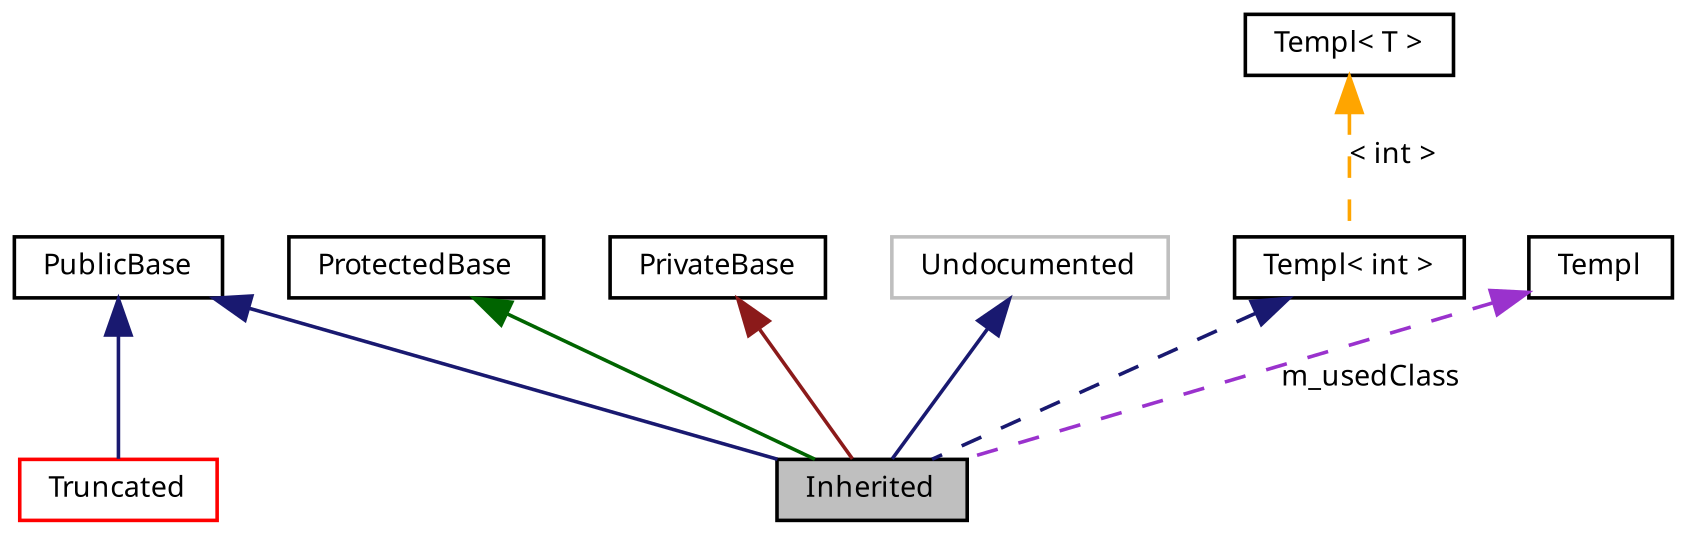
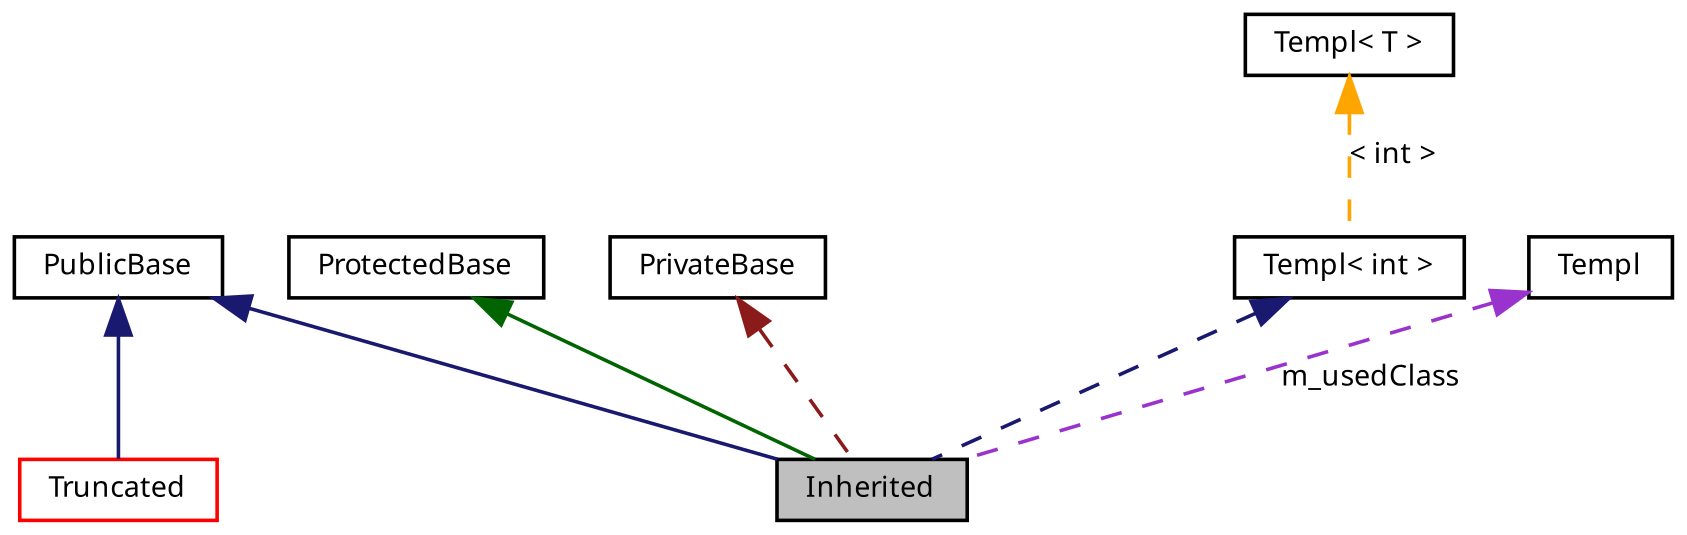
(1030, 267) -> none
(806, 394) -> (806, 394)
